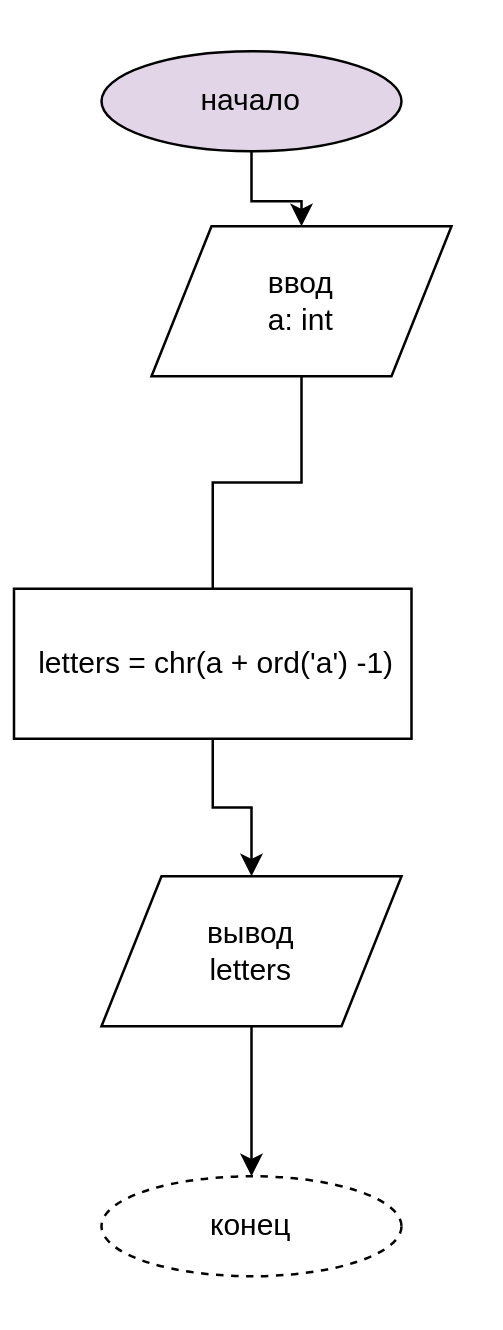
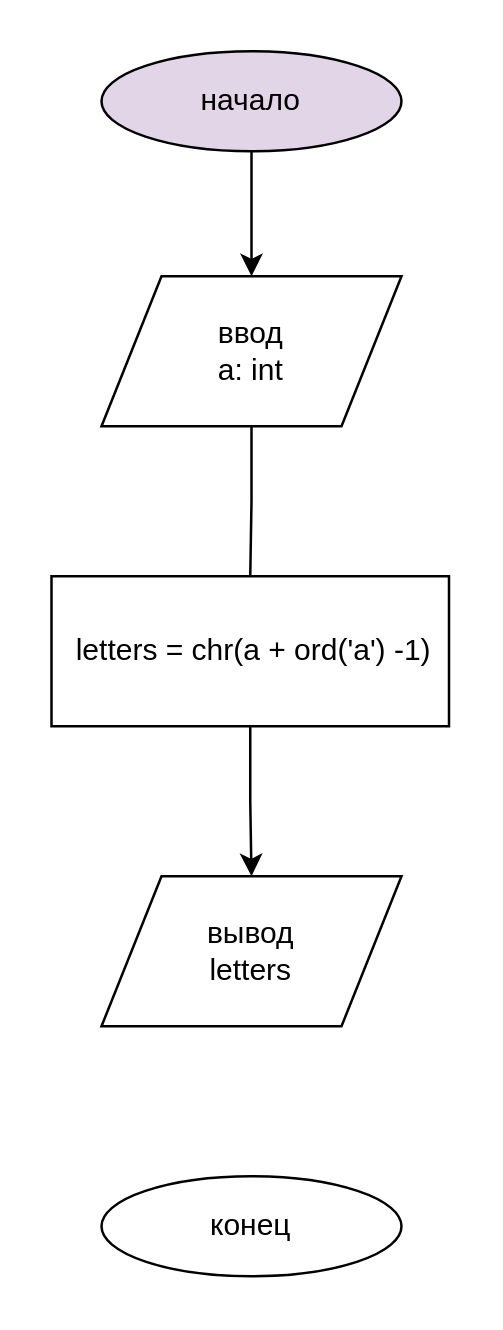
(301, 301) -> (251, 351)
(213, 664) -> (250, 651)
(251, 1093) -> none
(251, 1226) -> (251, 1226)
